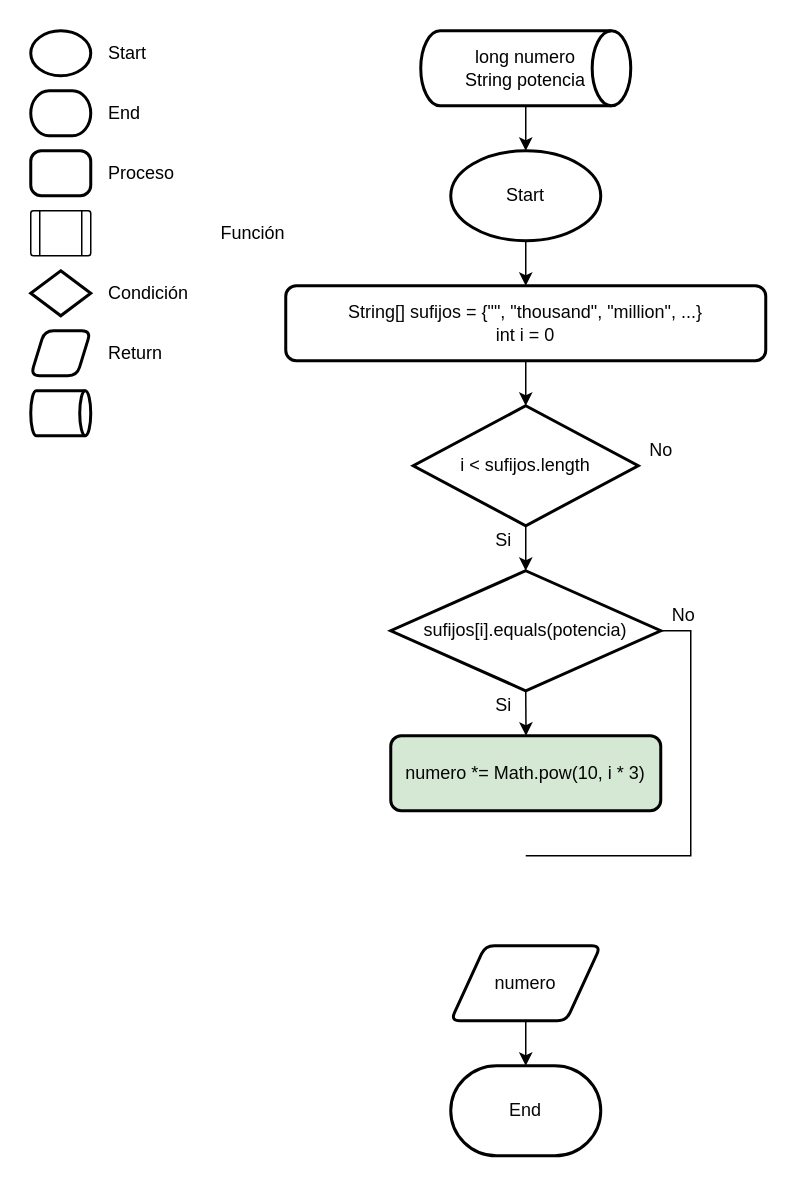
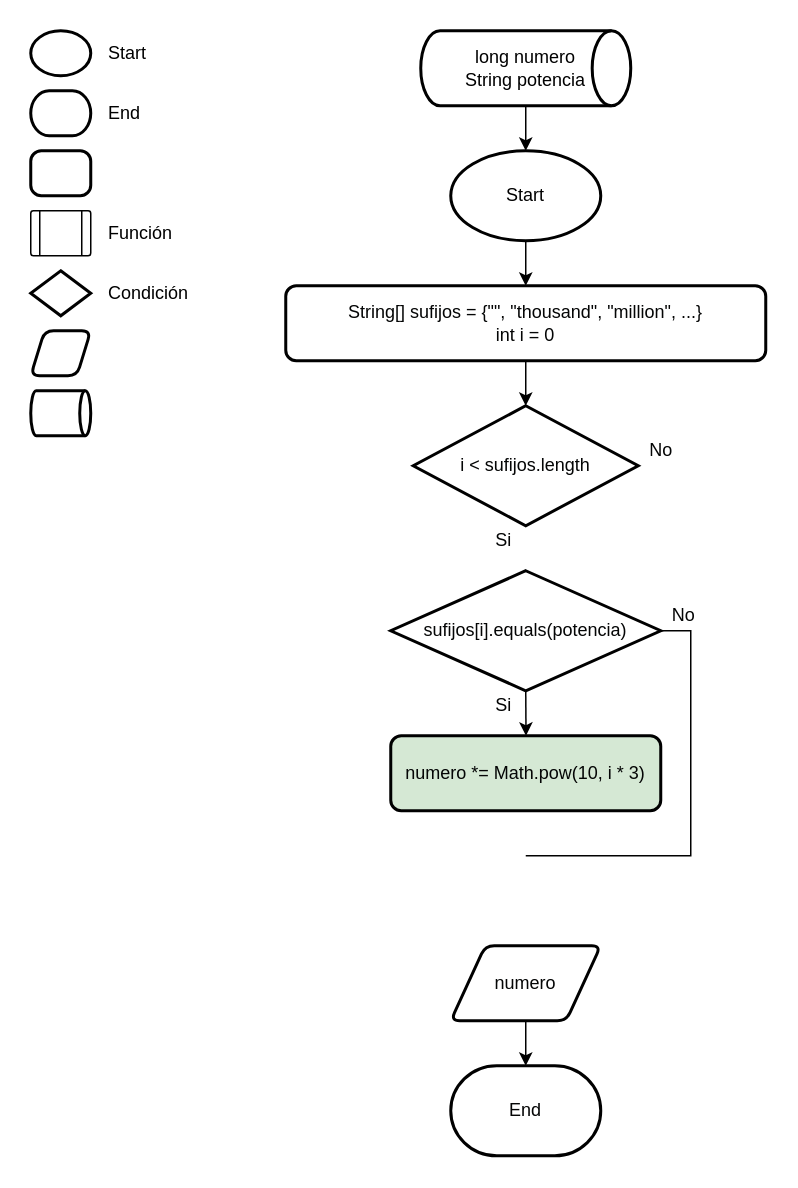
(151, 173) -> none
(263, 233) -> (151, 233)
(143, 353) -> none
(526, 543) -> none
